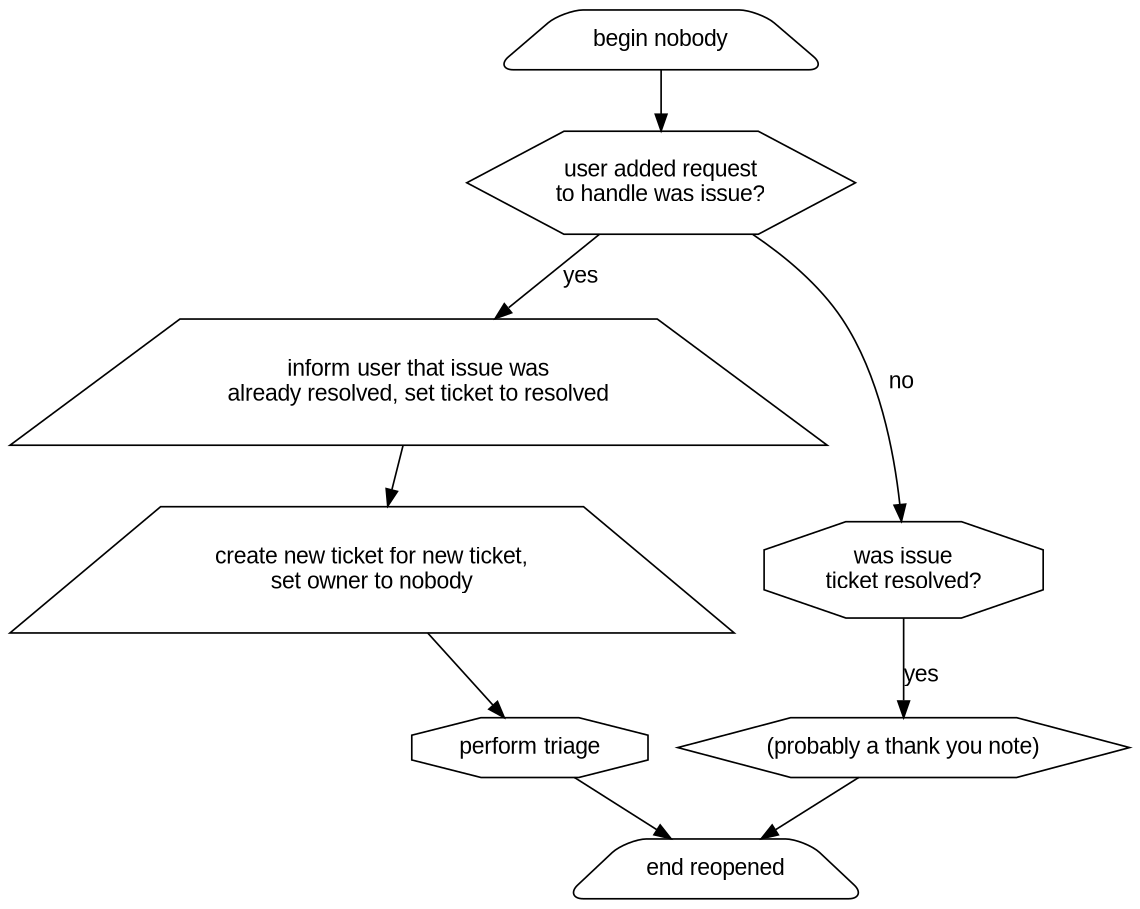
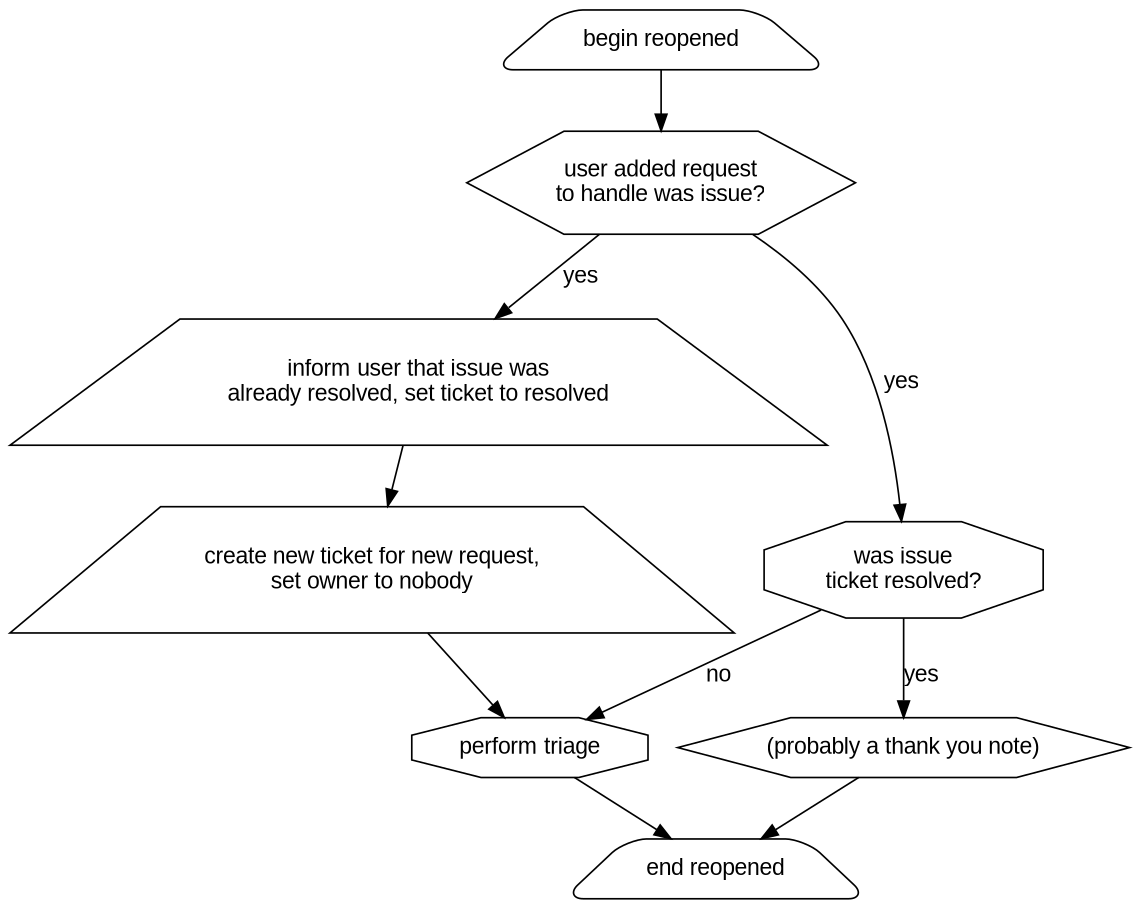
(661, 40) -> (661, 40)
(902, 382) -> (902, 382)
(372, 570) -> (372, 570)
none -> (712, 661)
